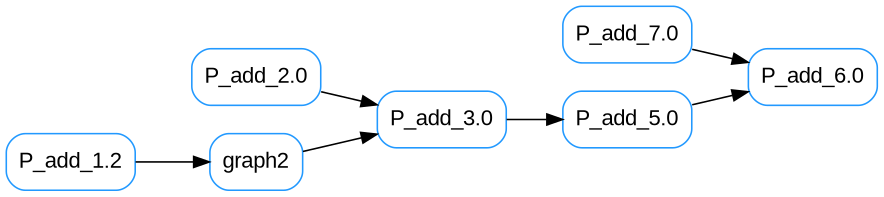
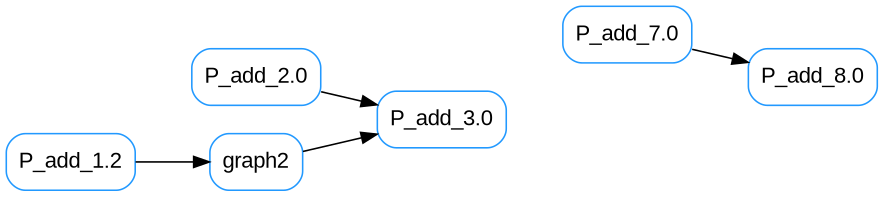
(813, 77) -> (813, 77)
(627, 119) -> none
